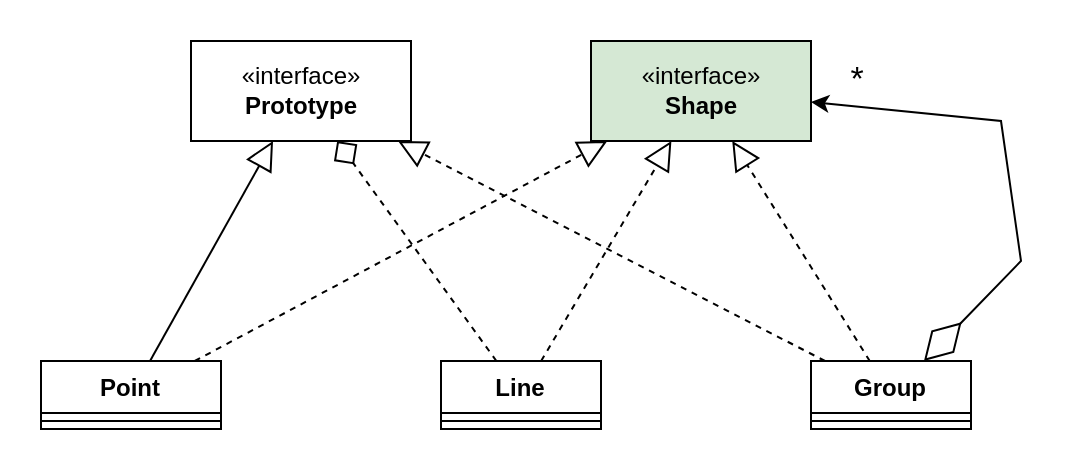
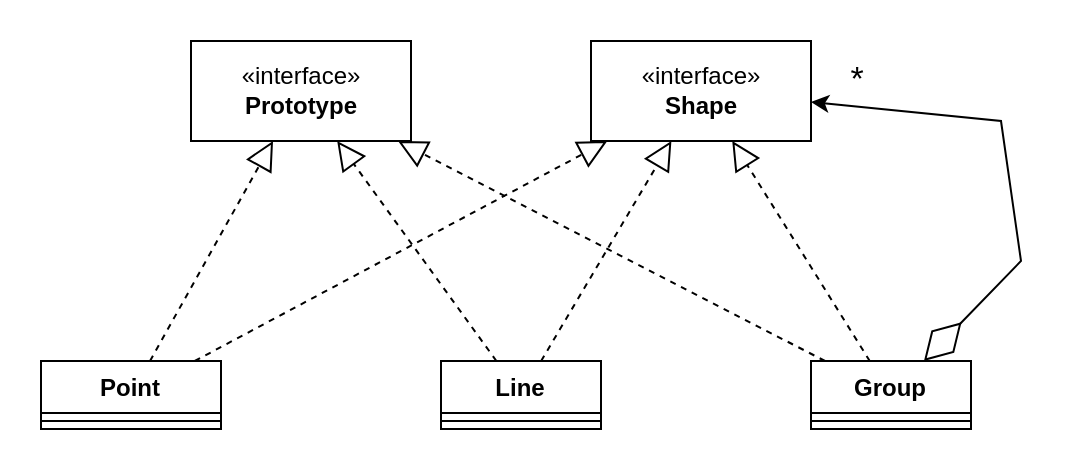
(701, 91) -> (701, 91)
(354, 164) -> (354, 165)
(205, 262) -> (205, 262)
